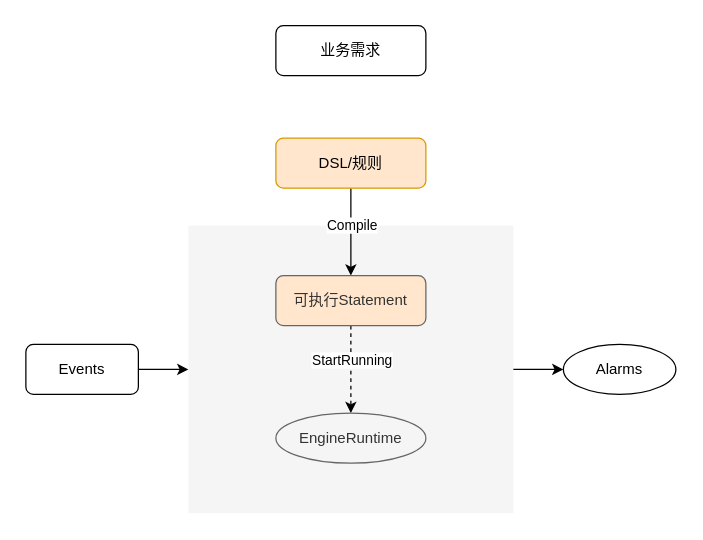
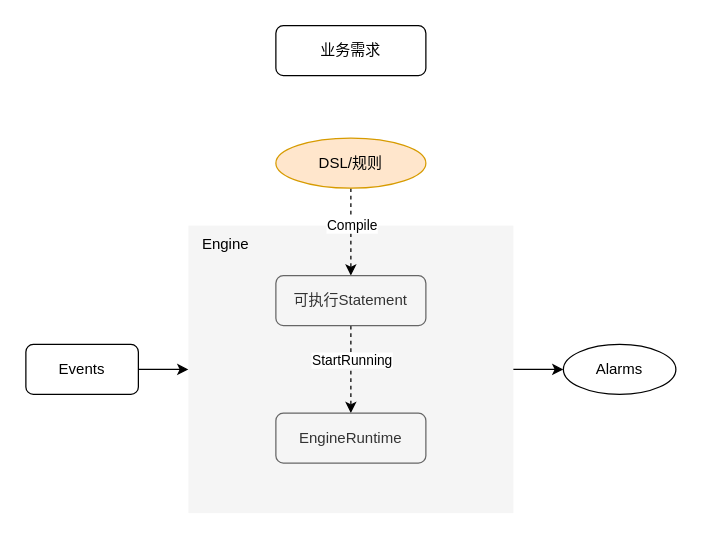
(351, 163) -> (351, 163)
(351, 204) -> (351, 204)
none -> (226, 244)
(351, 301) -> (351, 301)
(351, 438) -> (351, 438)
